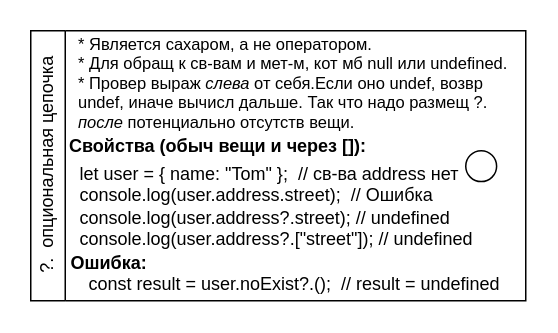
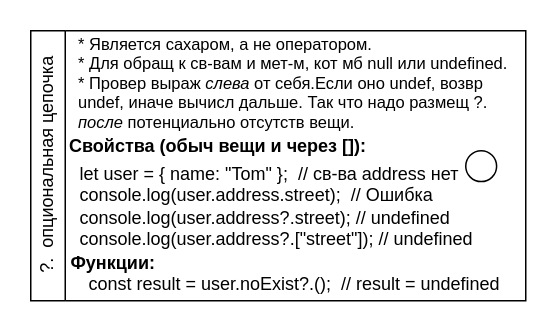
(104, 263) -> (109, 263)
